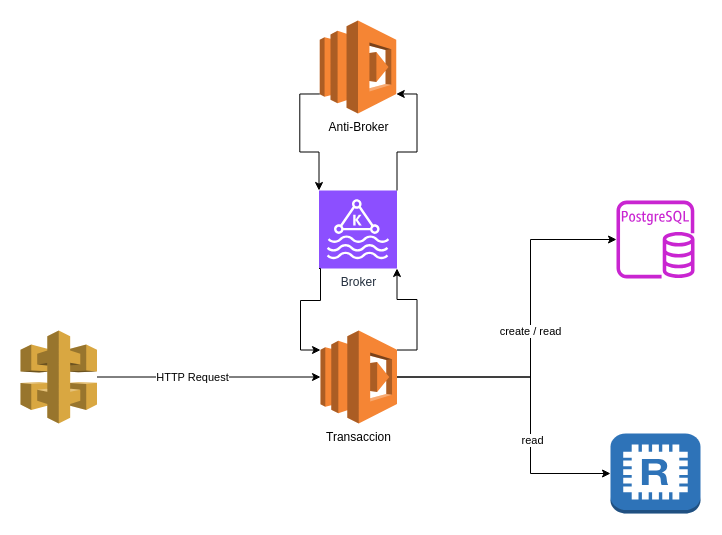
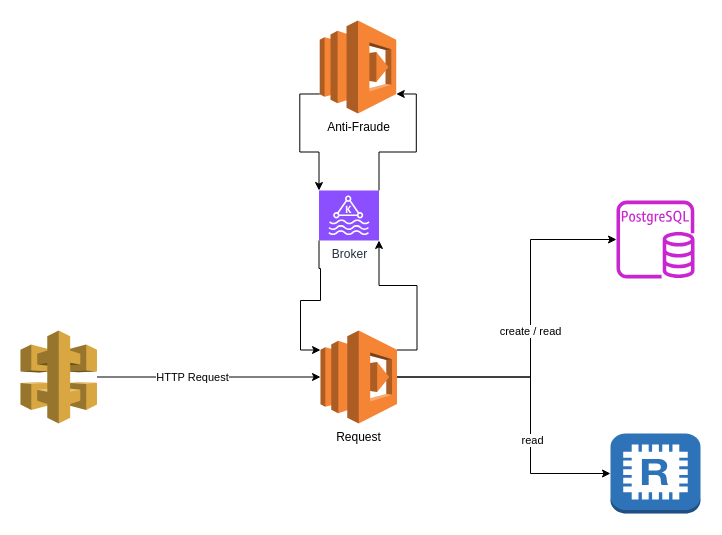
(359, 128) -> (359, 128)
(358, 230) -> (349, 216)
(359, 438) -> (359, 438)
